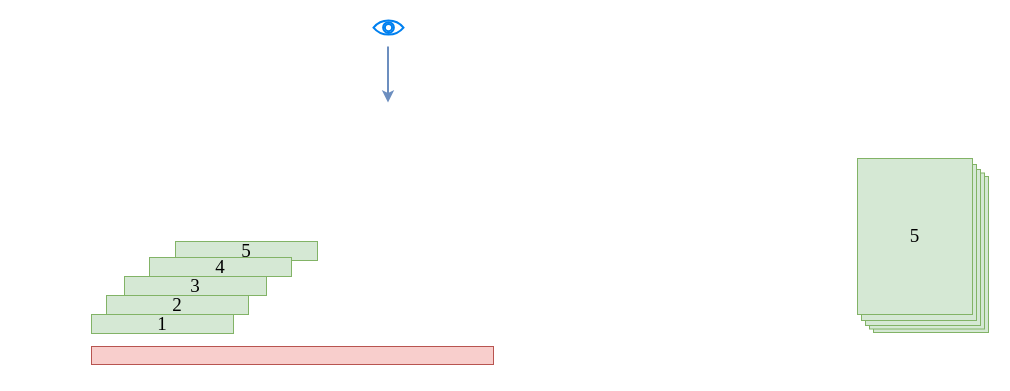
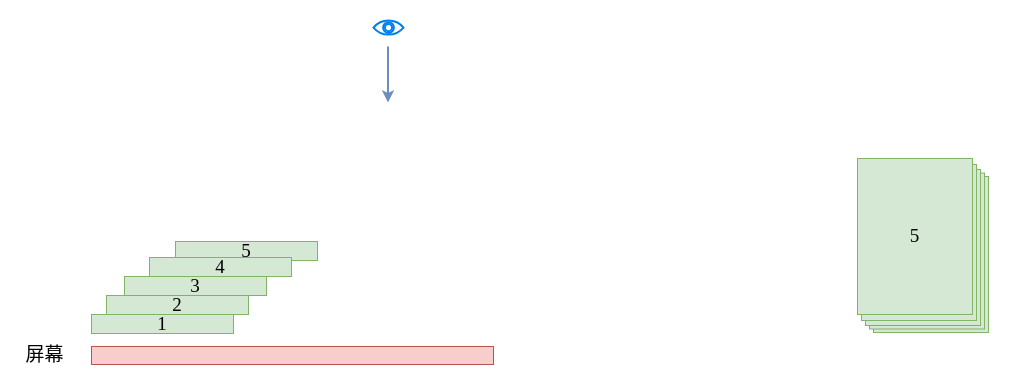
none -> (45, 356)
